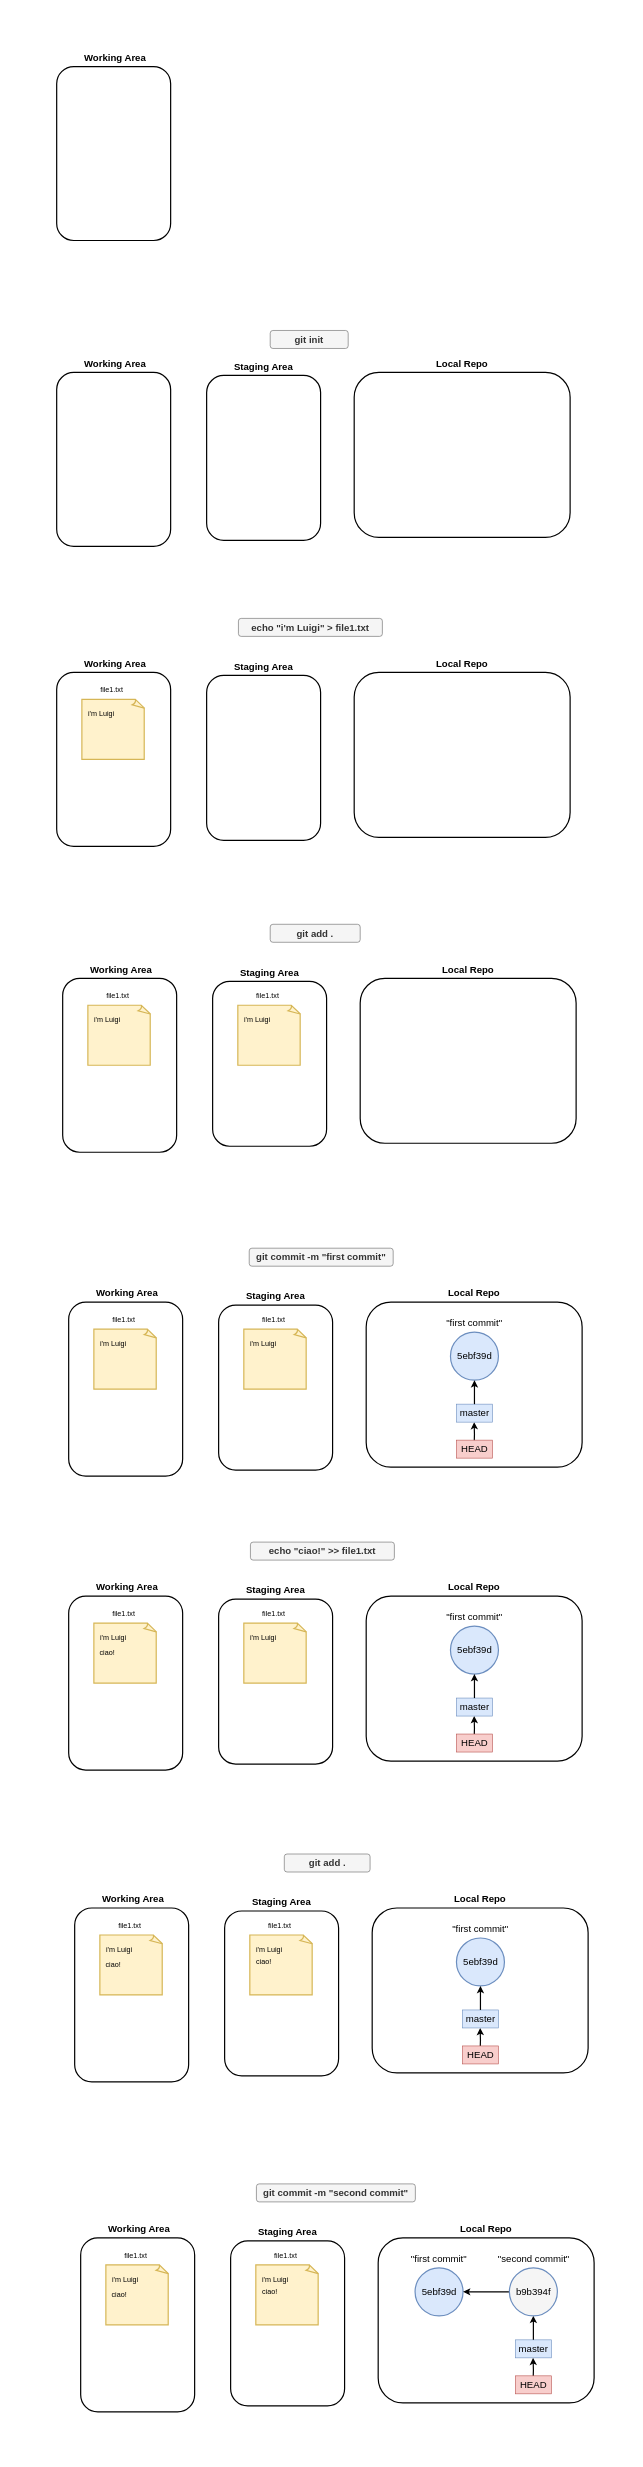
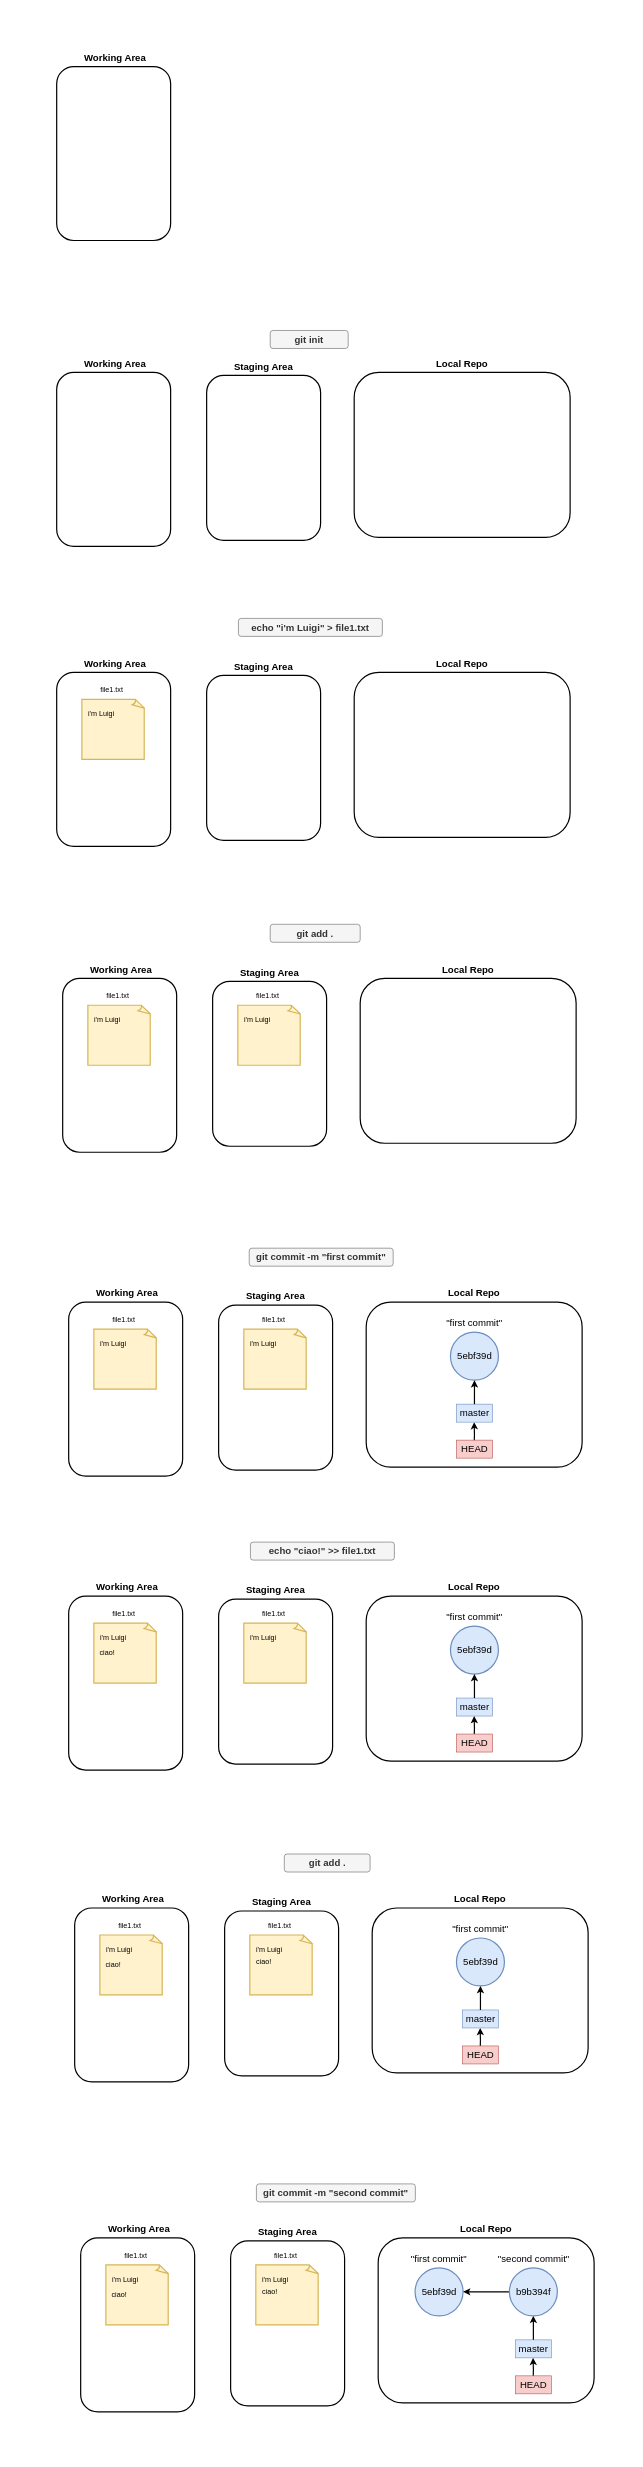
(534, 2292) -> (534, 2292)
